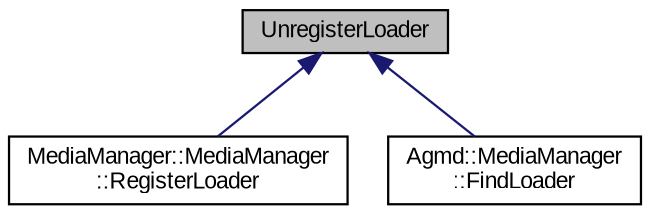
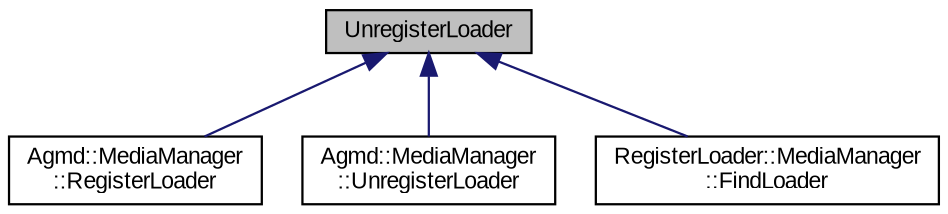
(178, 170) -> (135, 170)
none -> (429, 170)
(515, 170) -> (767, 170)
